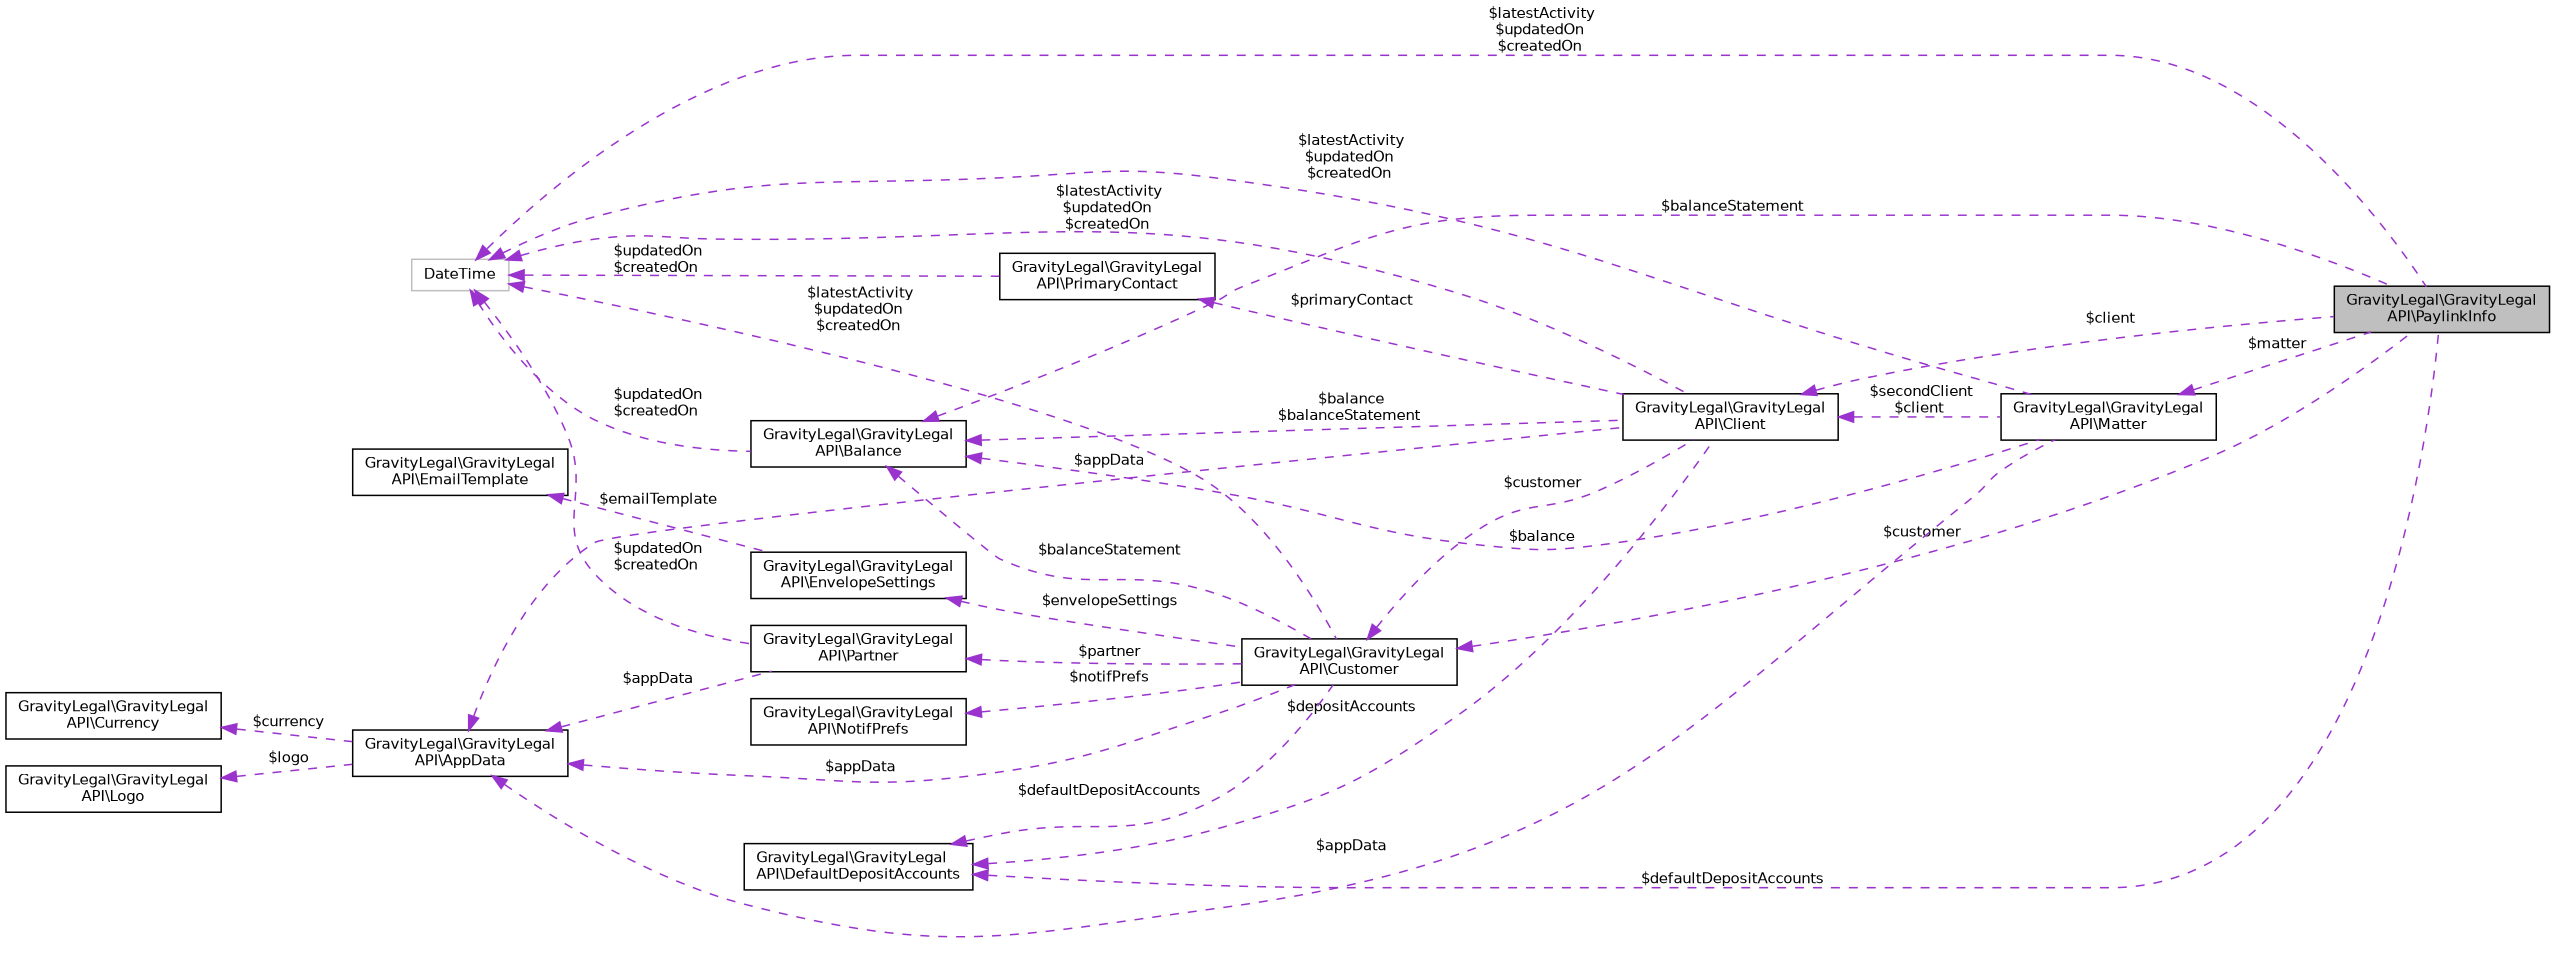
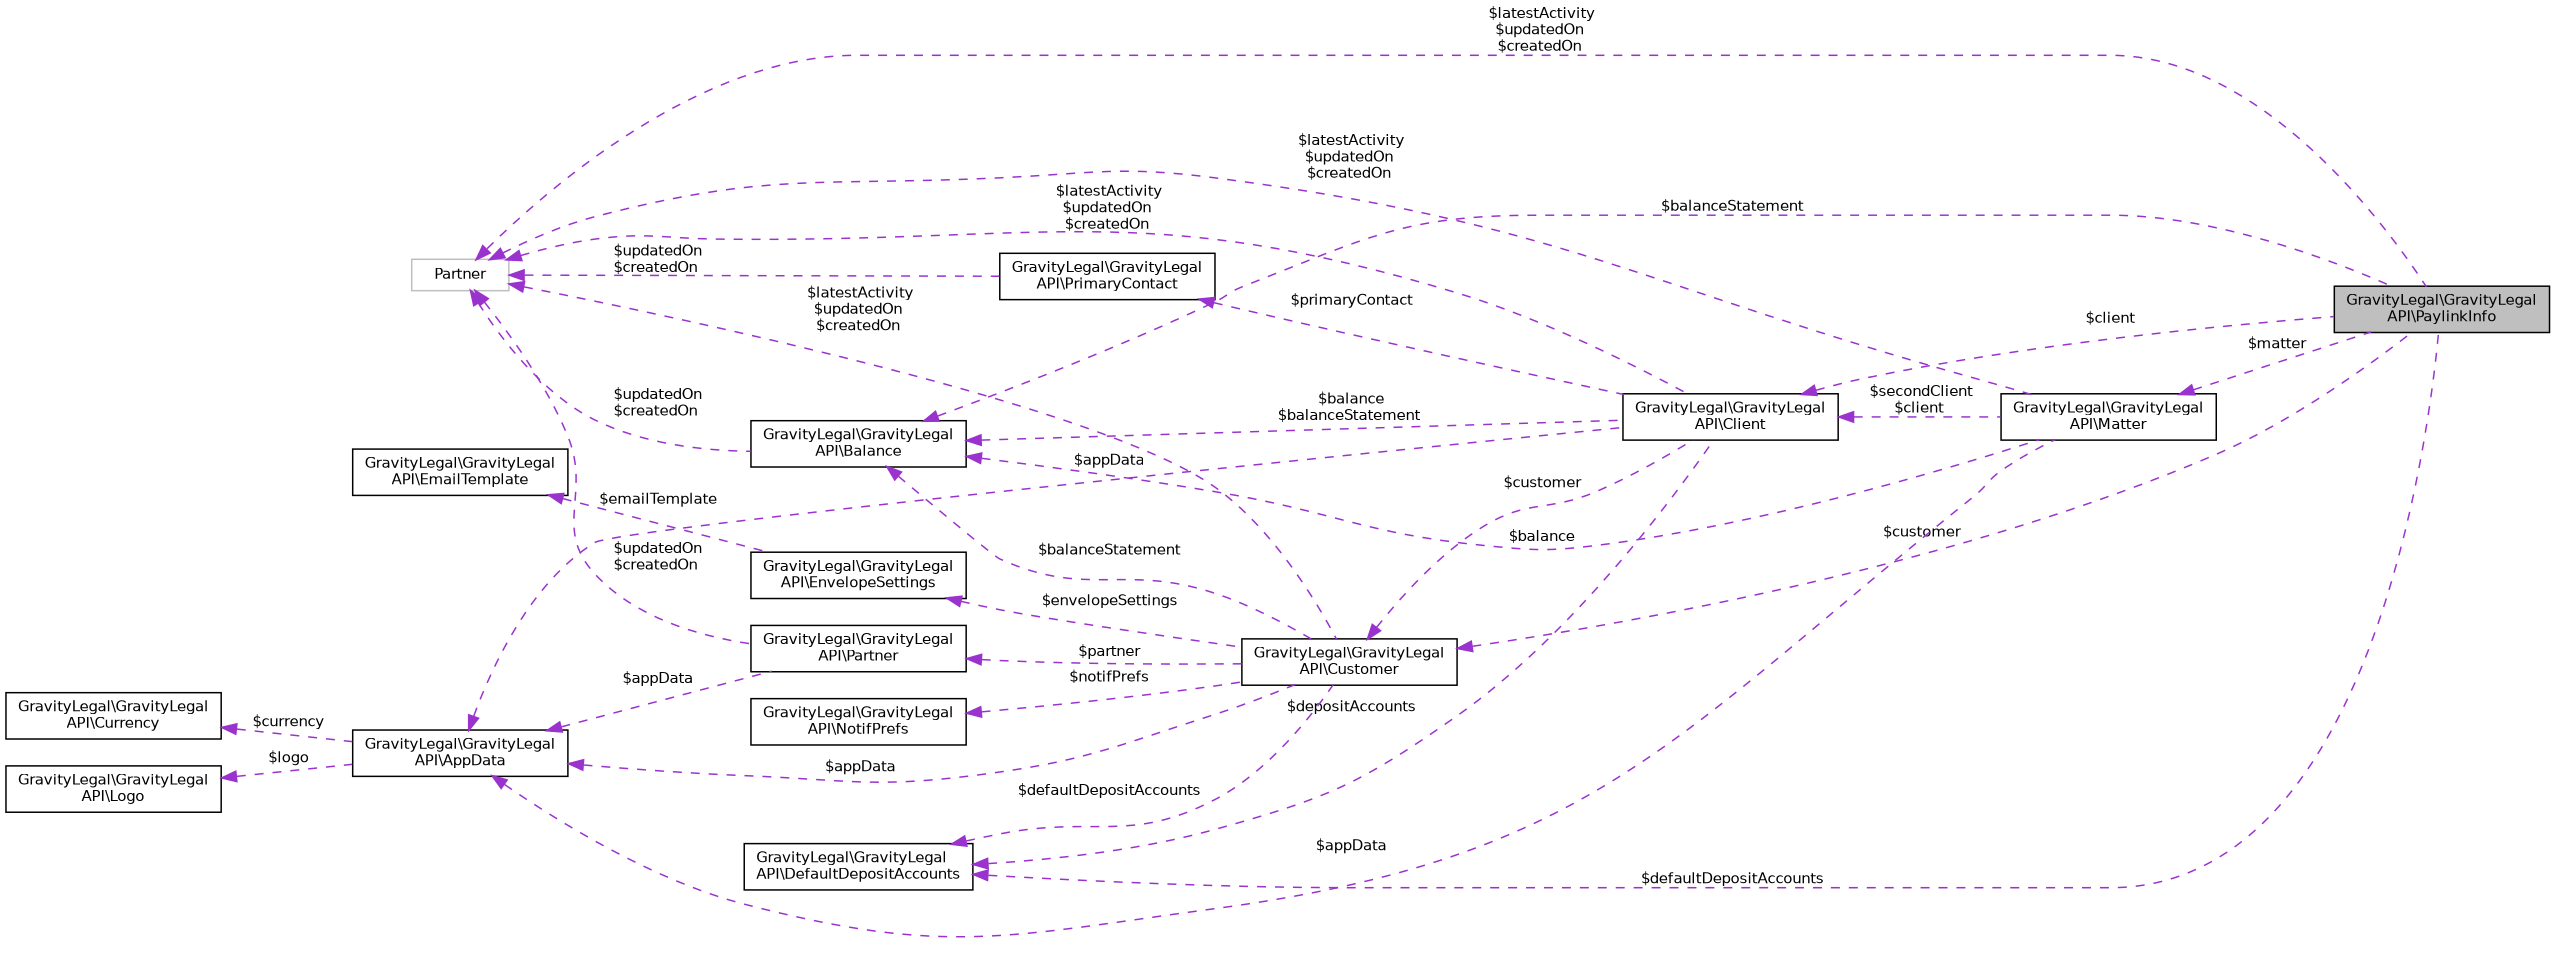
(460, 275) -> (460, 275)
